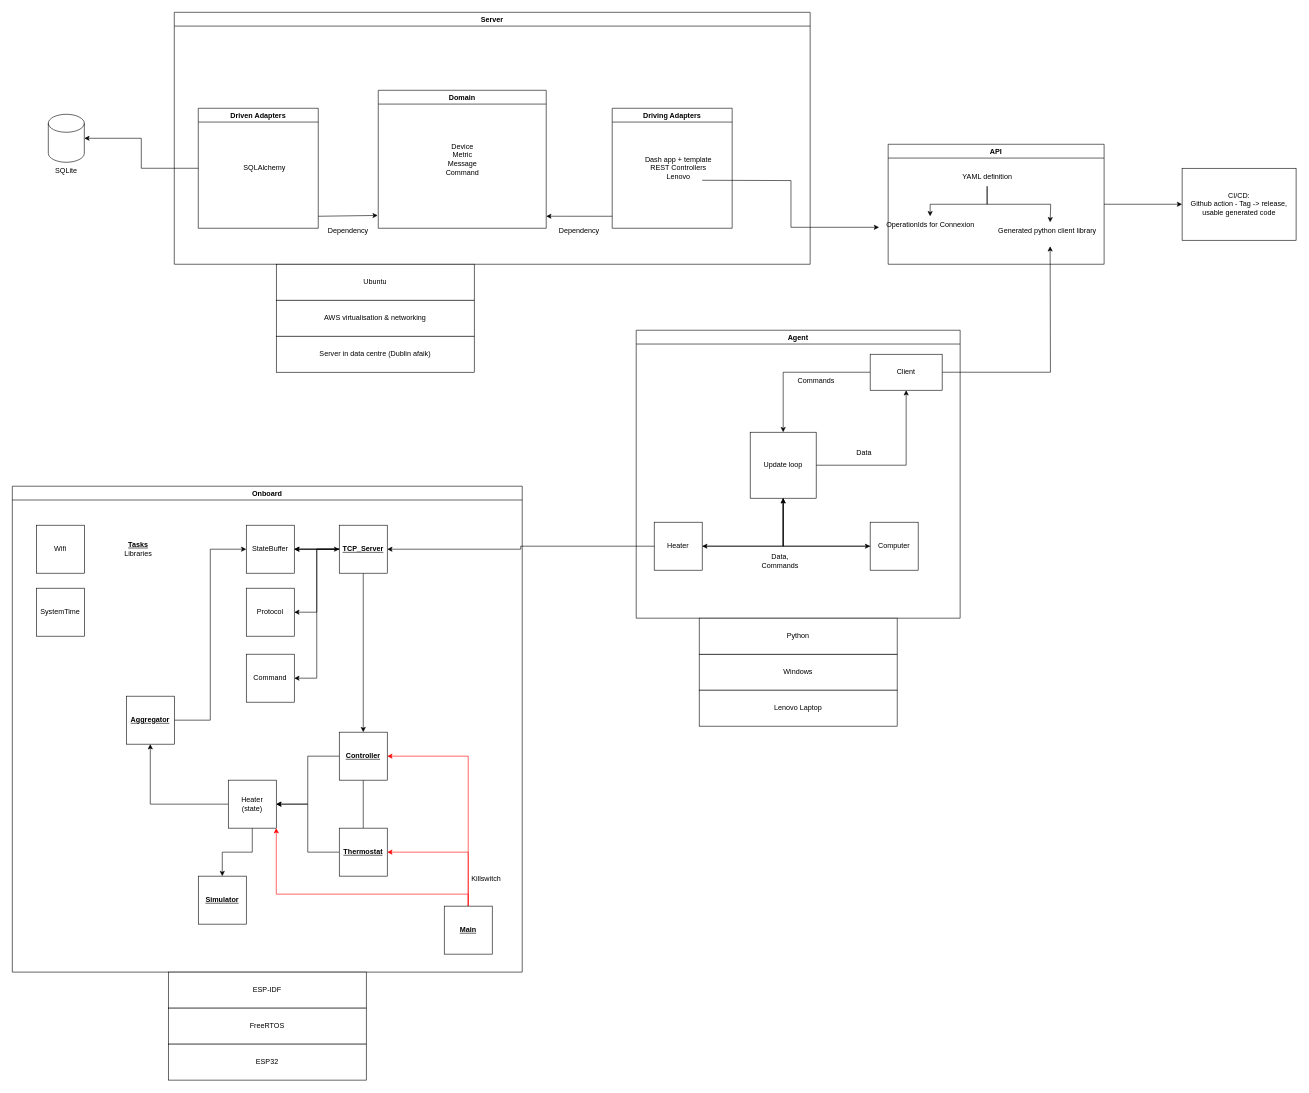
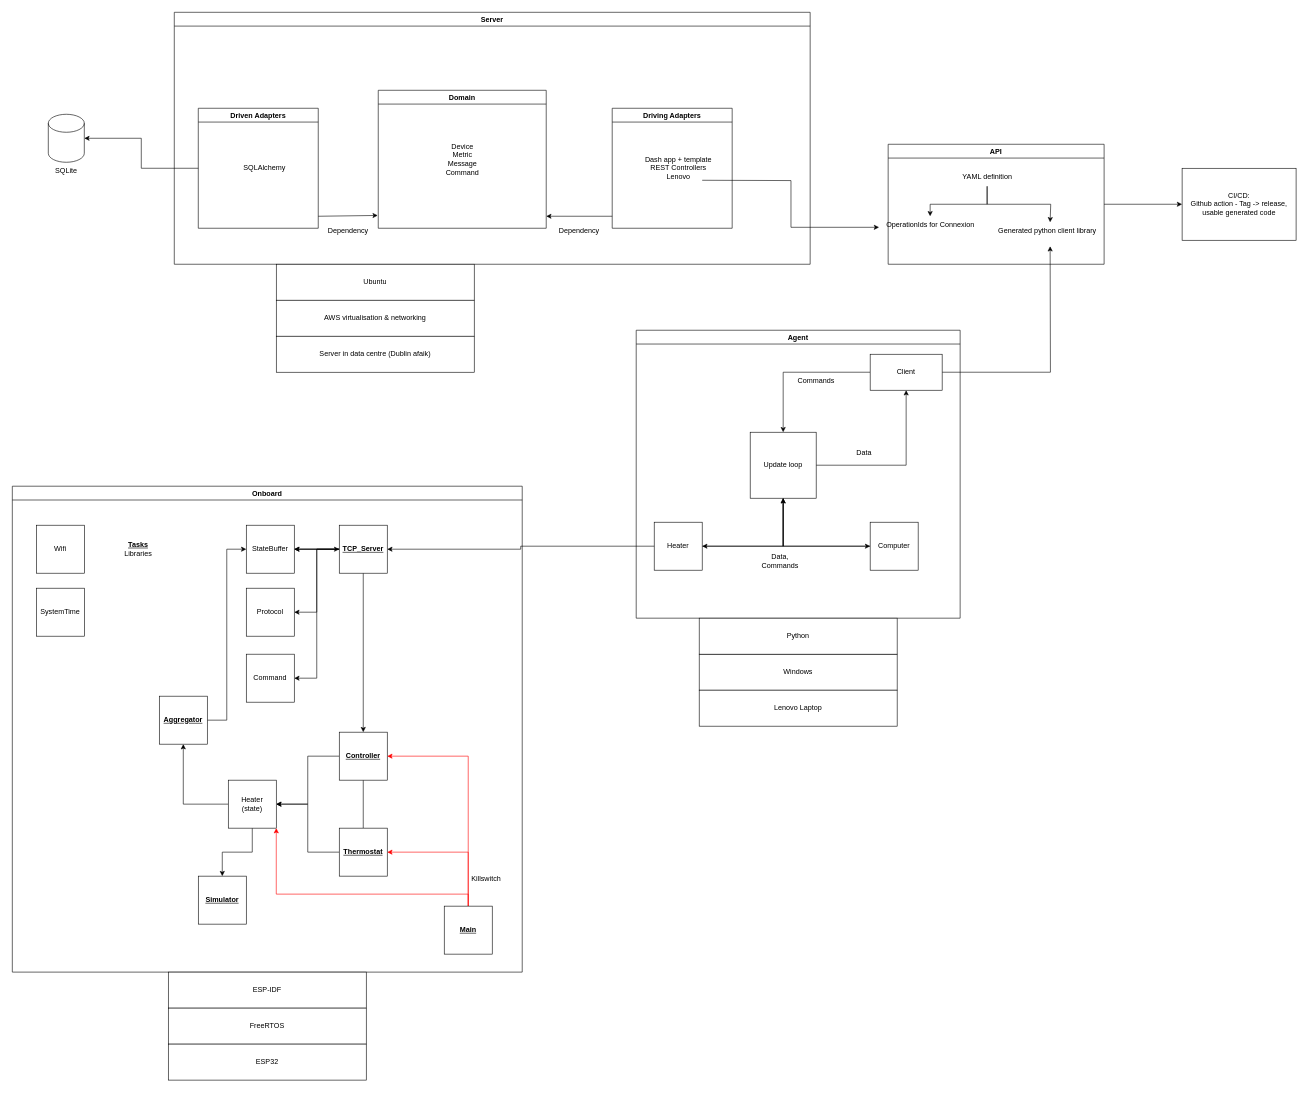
(150, 720) -> (183, 720)
